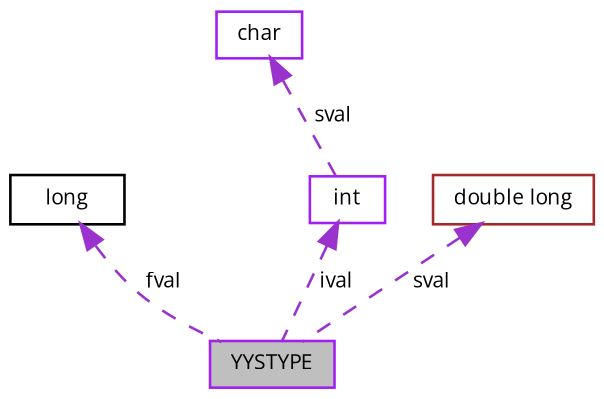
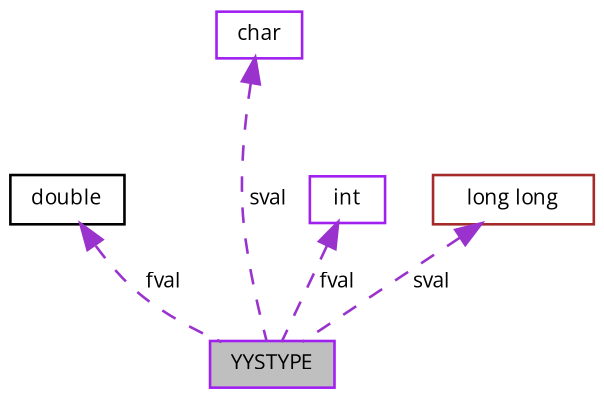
(310, 129) -> (243, 213)
(67, 200) -> (67, 200)
(513, 200) -> (513, 200)
(335, 283) -> (335, 283)
